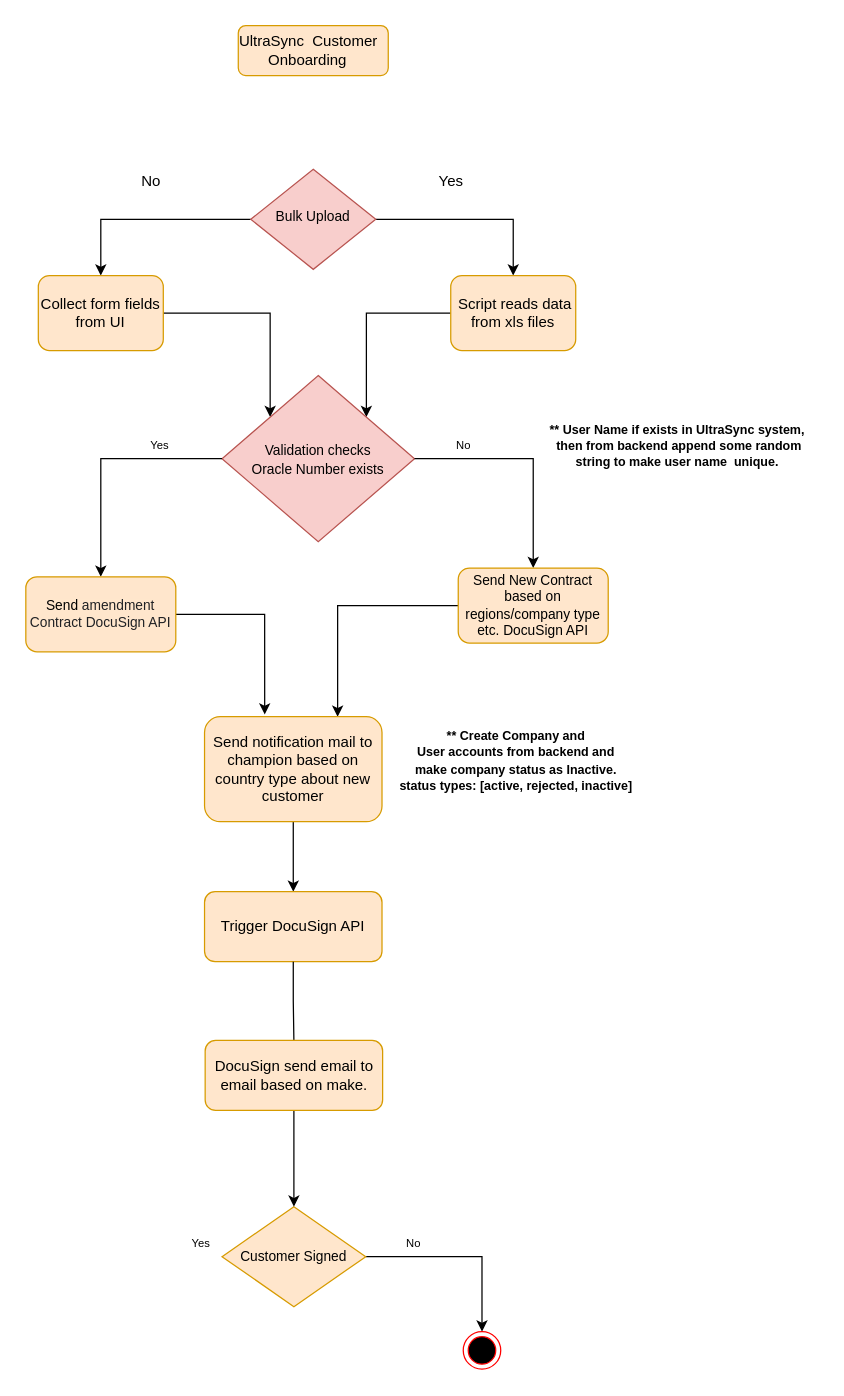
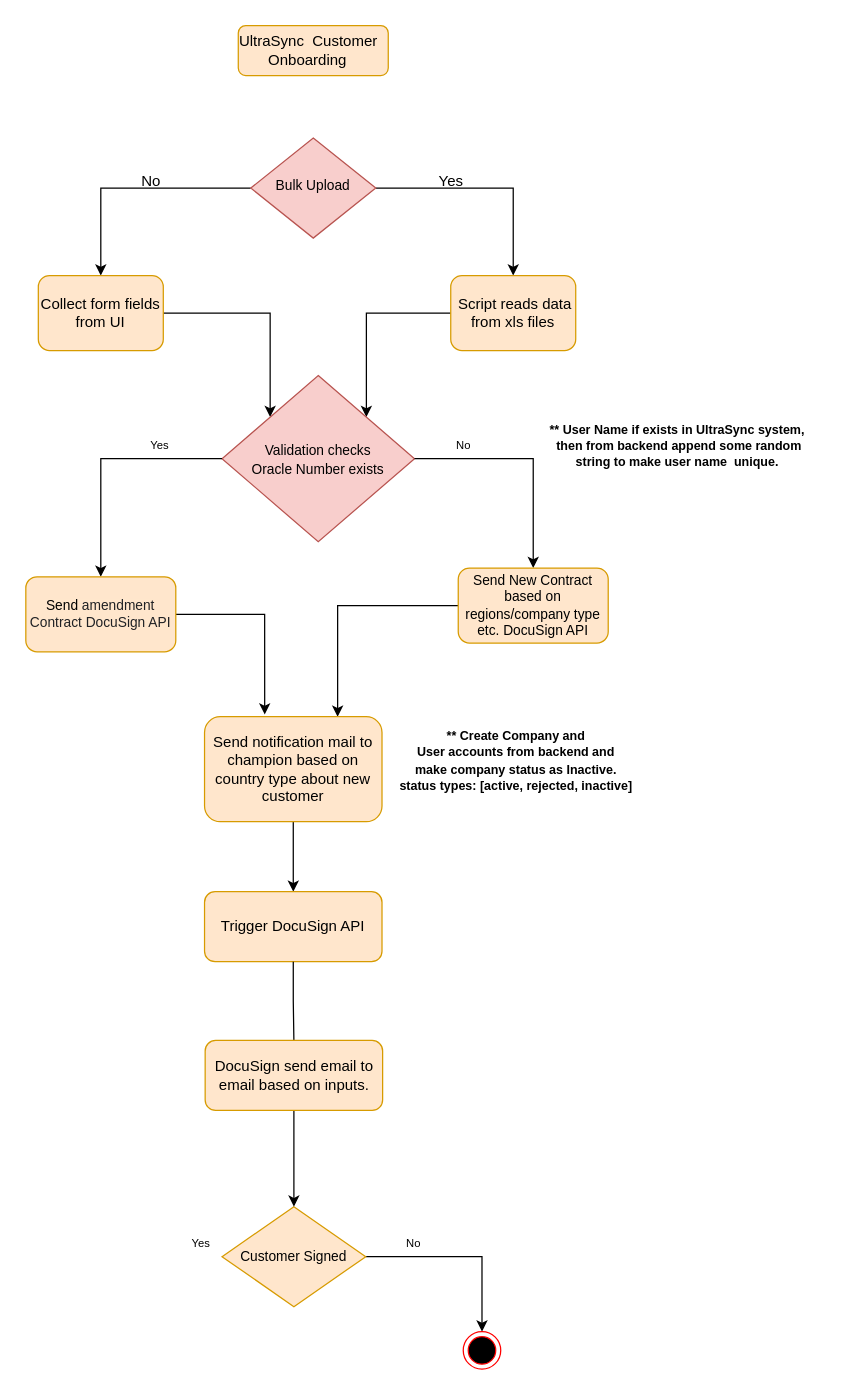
(313, 219) -> (313, 188)
(294, 1076) -> (294, 1076)
